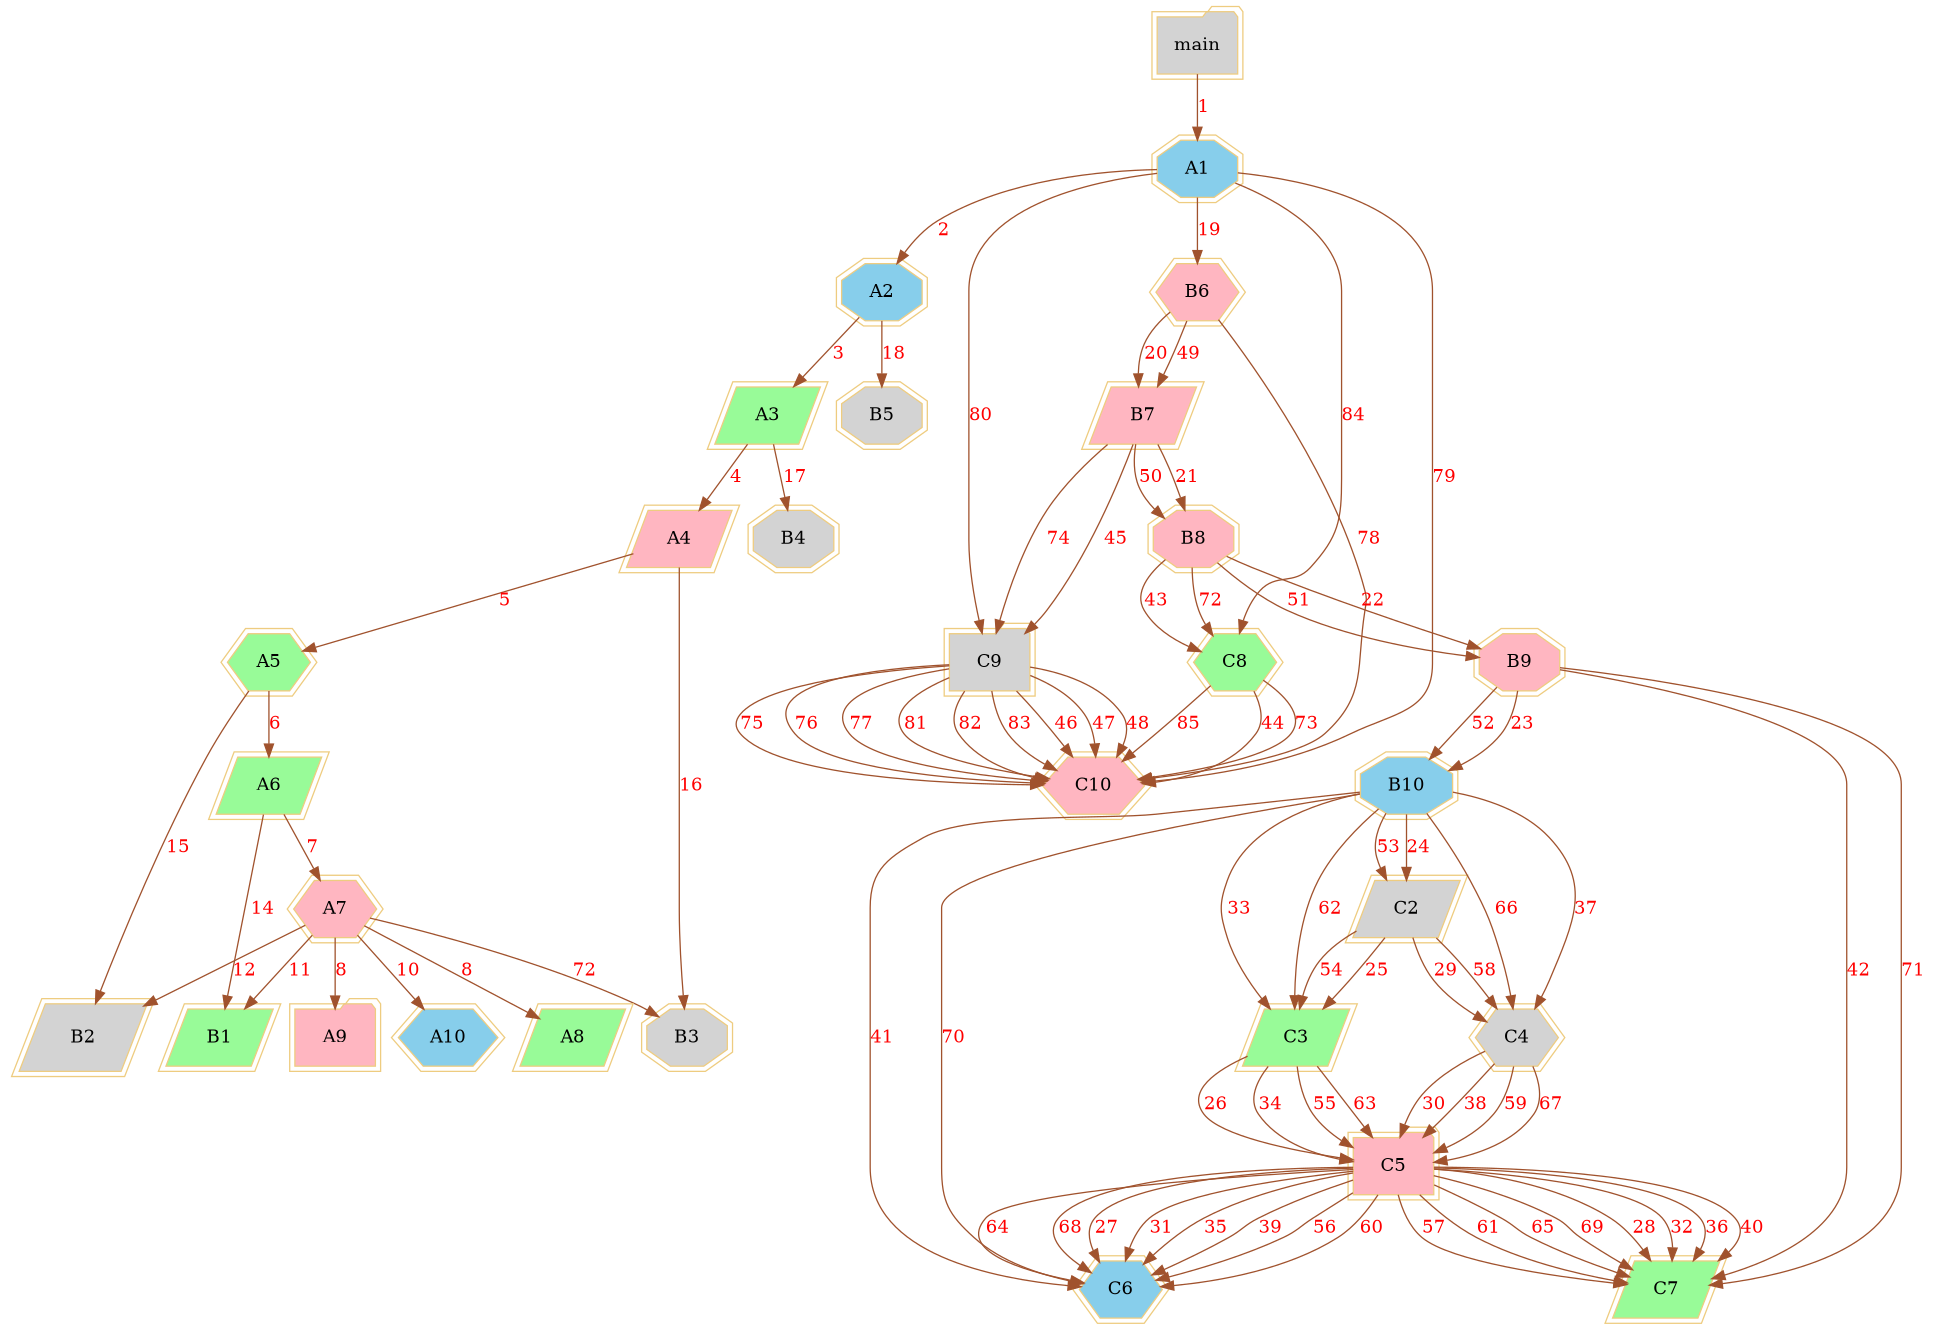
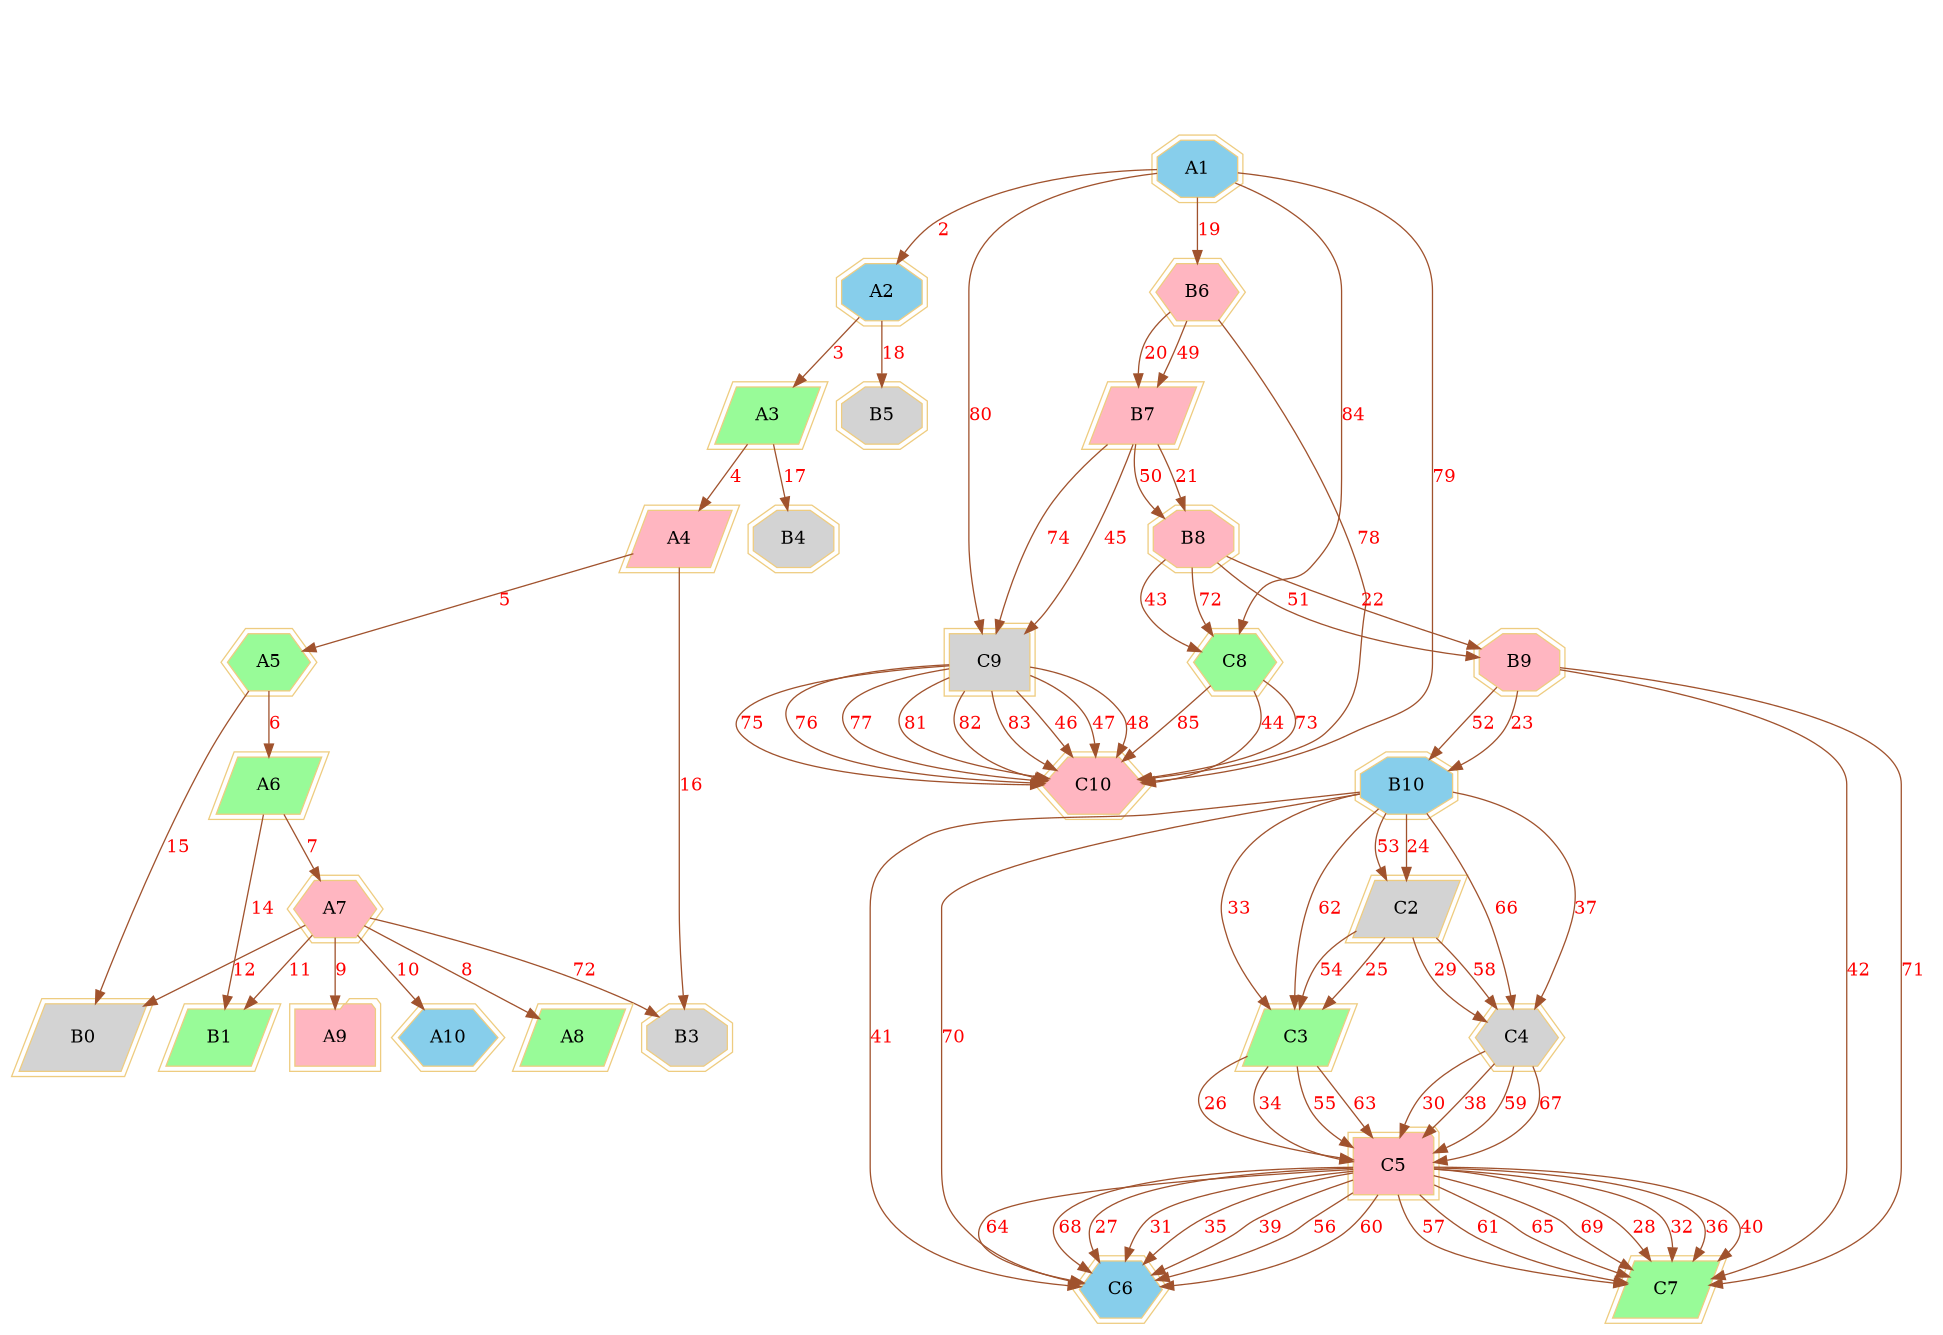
(1197, 45) -> none
(342, 971) -> (342, 971)
(83, 1038) -> (83, 1038)
